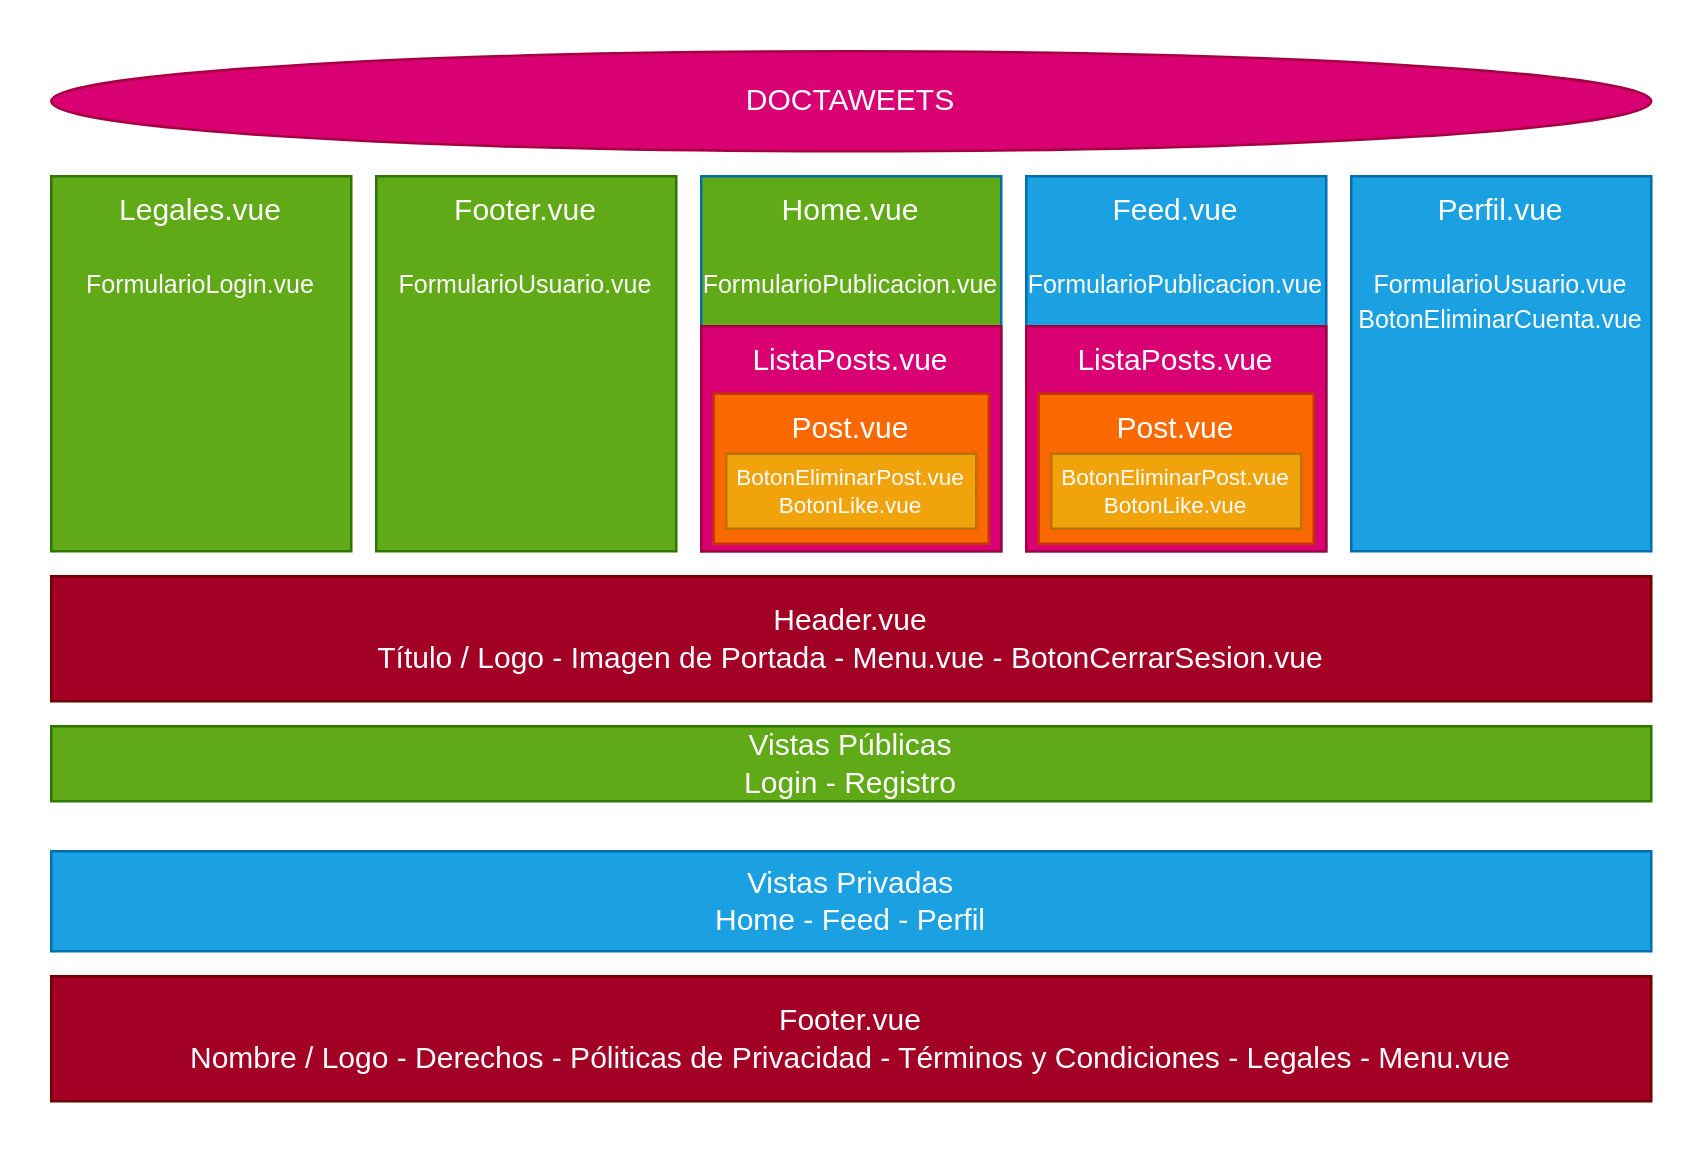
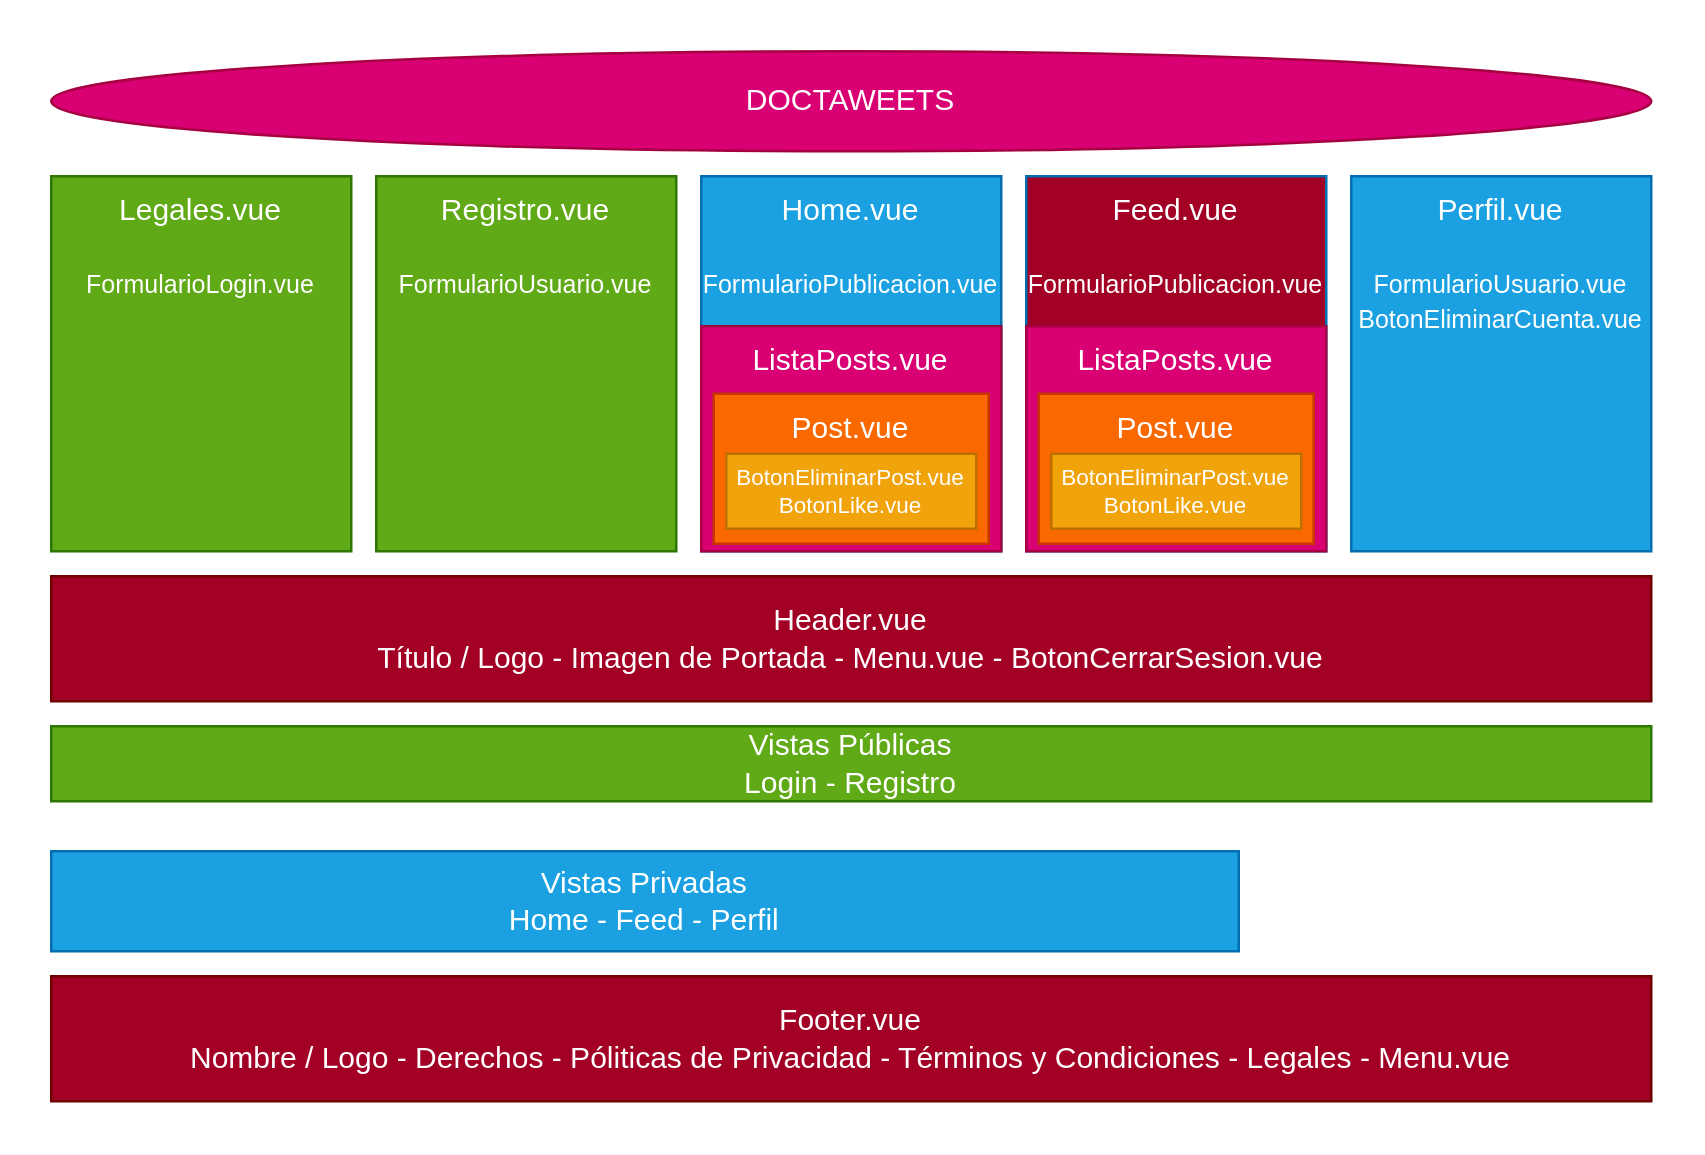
(526, 248) -> (526, 248)
(851, 248) -> (851, 248)
(1176, 248) -> (1176, 248)
(851, 901) -> (645, 901)
